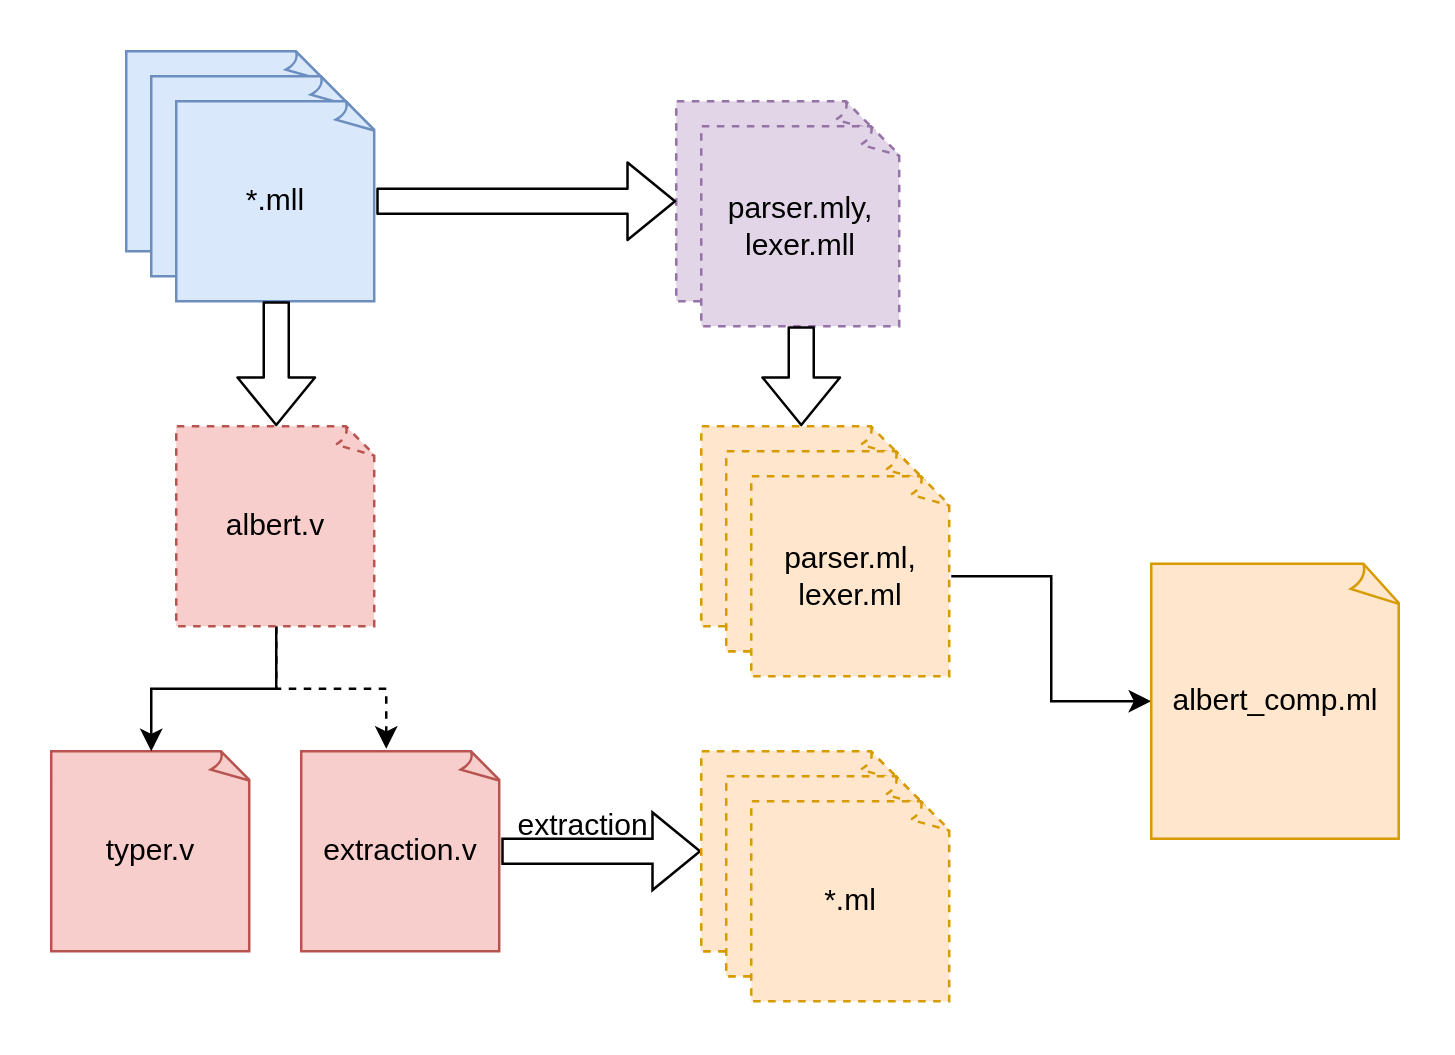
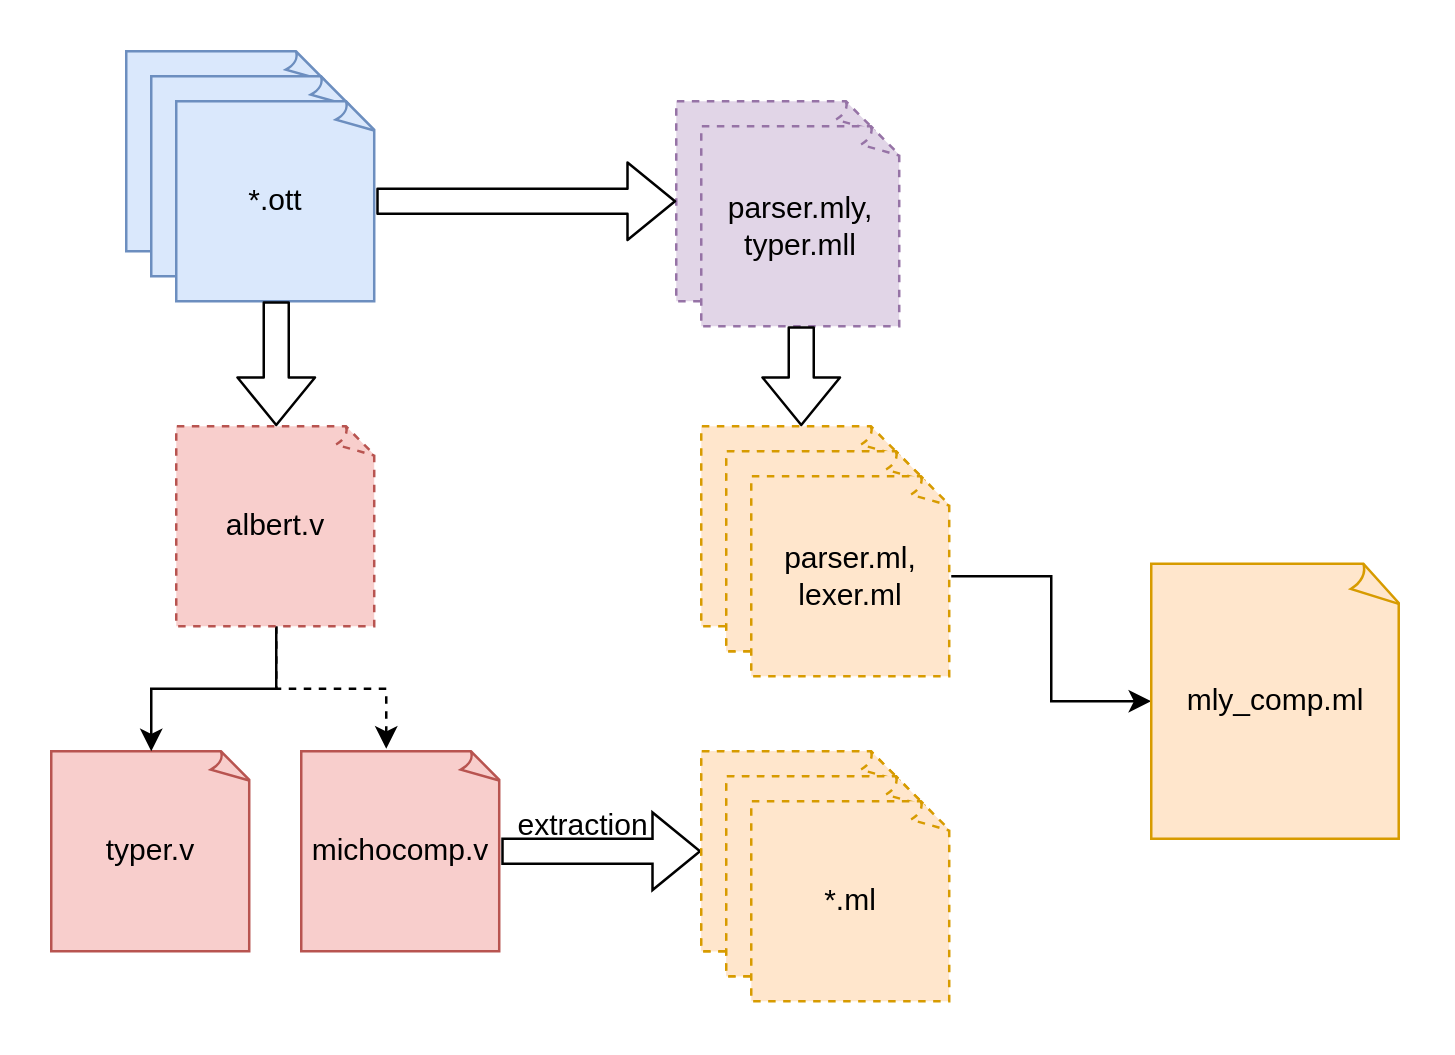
(276, 201) -> (276, 201)
(801, 226) -> (801, 226)
(1276, 701) -> (1276, 701)
(401, 851) -> (401, 851)
